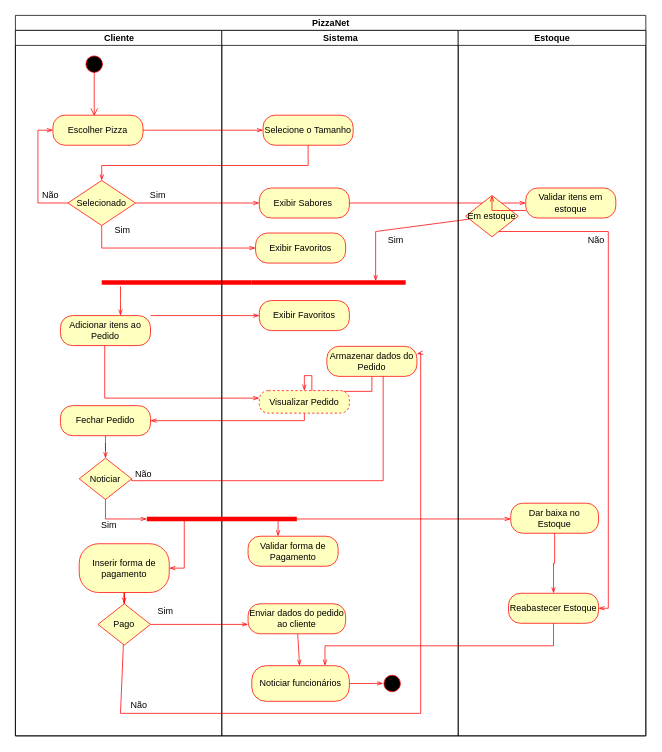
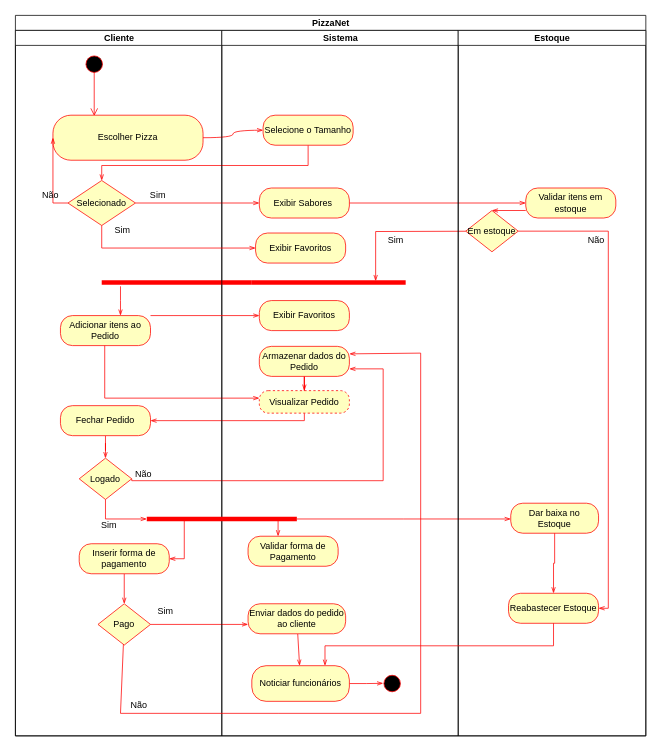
(98, 130) -> (128, 138)
(492, 216) -> (492, 231)
(372, 361) -> (304, 361)
(105, 479) -> (105, 479)
(124, 568) -> (124, 558)
